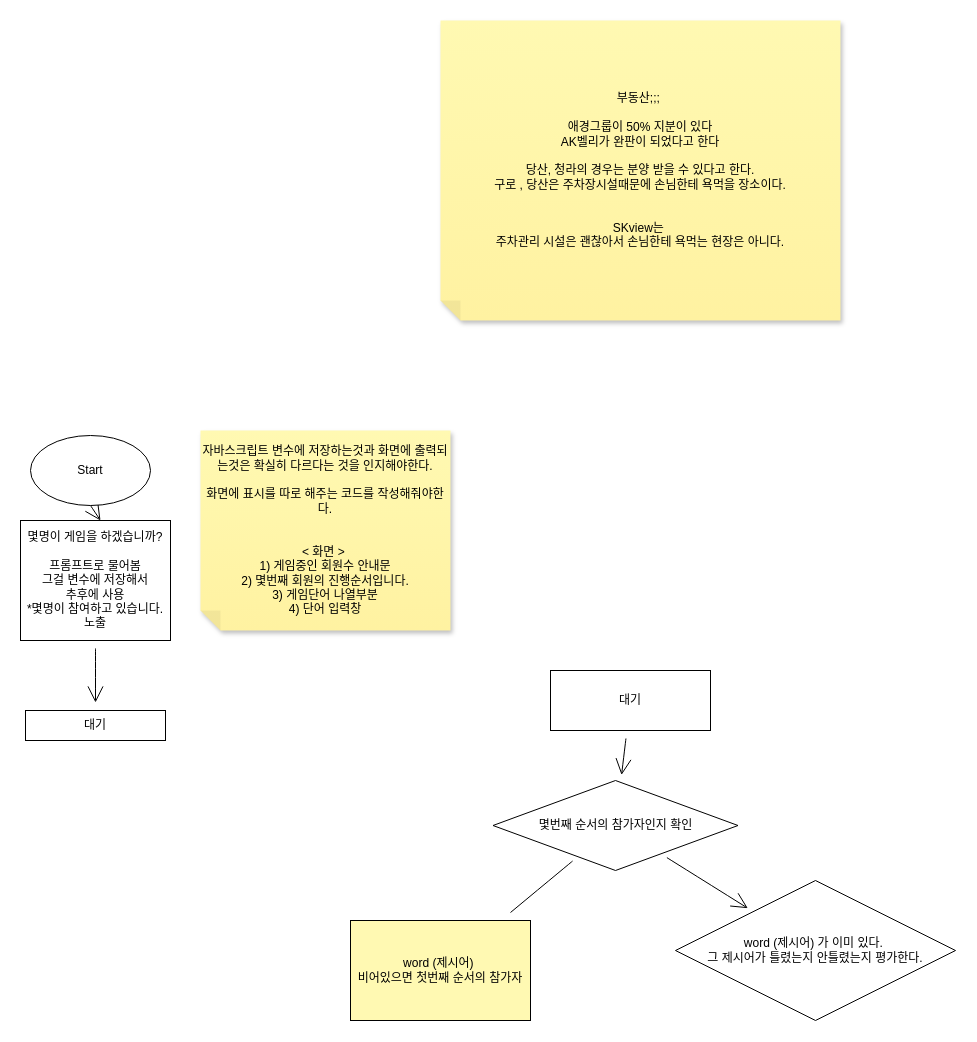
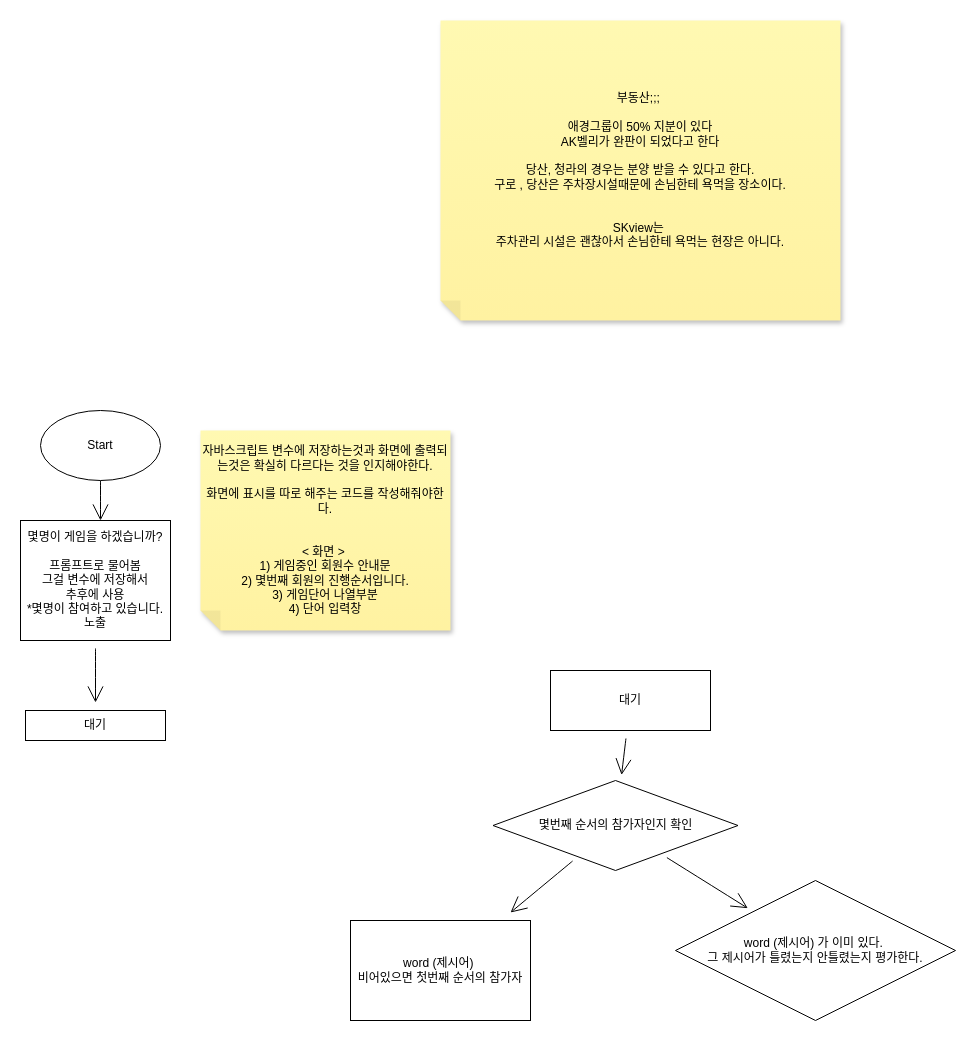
(91, 471) -> (101, 446)
(514, 909) -> (515, 909)
(441, 971) -> (441, 971)
